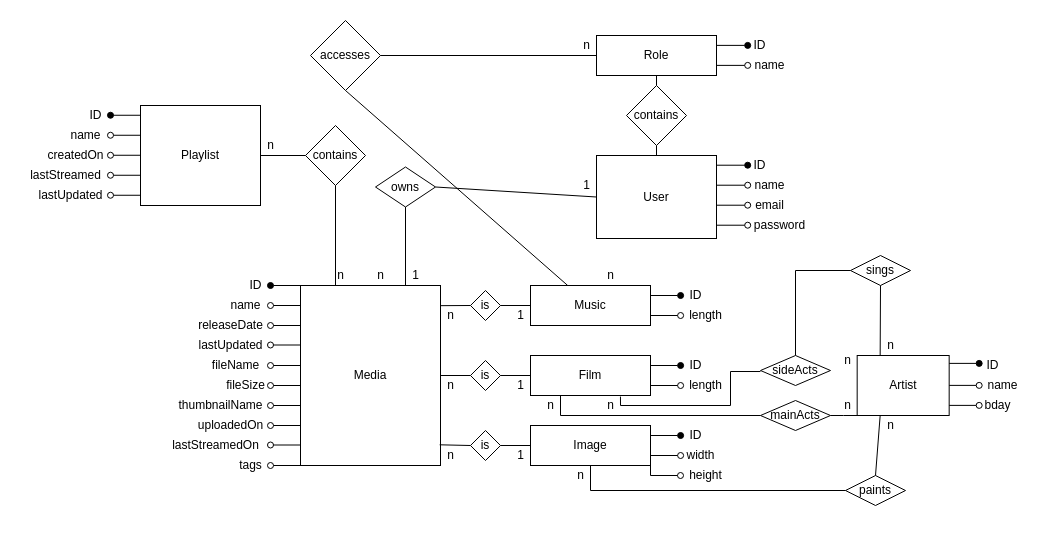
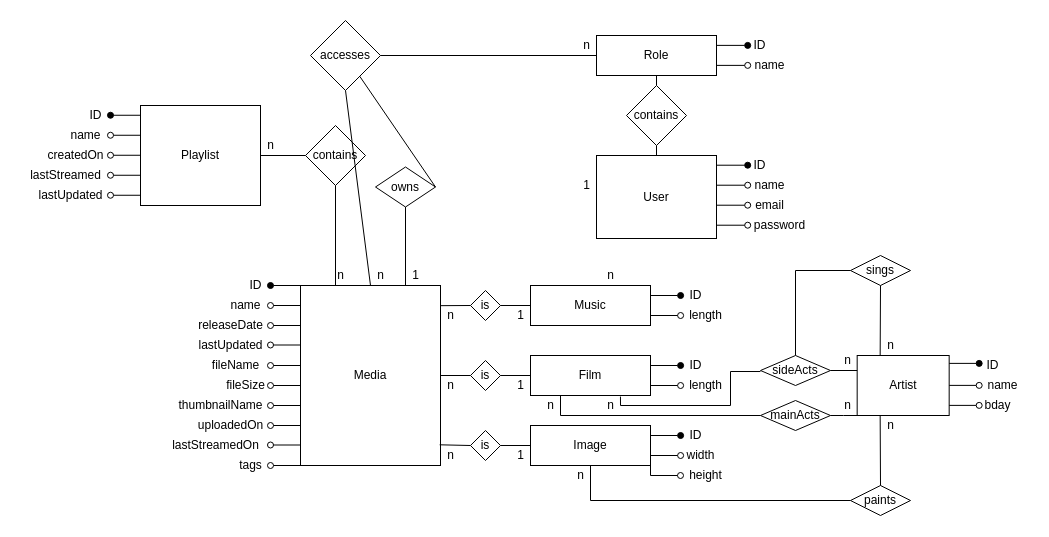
(516, 192) -> (381, 107)
(489, 216) -> (358, 188)
none -> (844, 371)
(876, 491) -> (881, 501)
